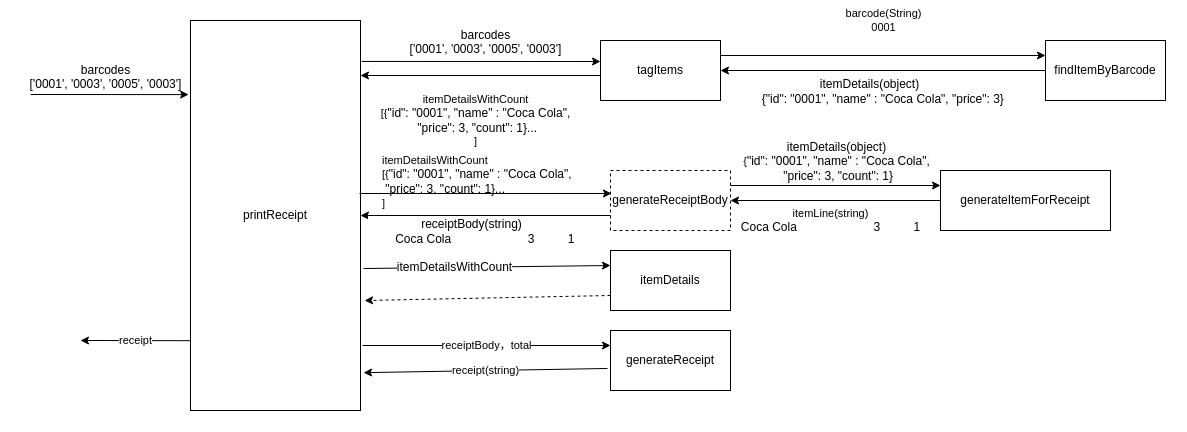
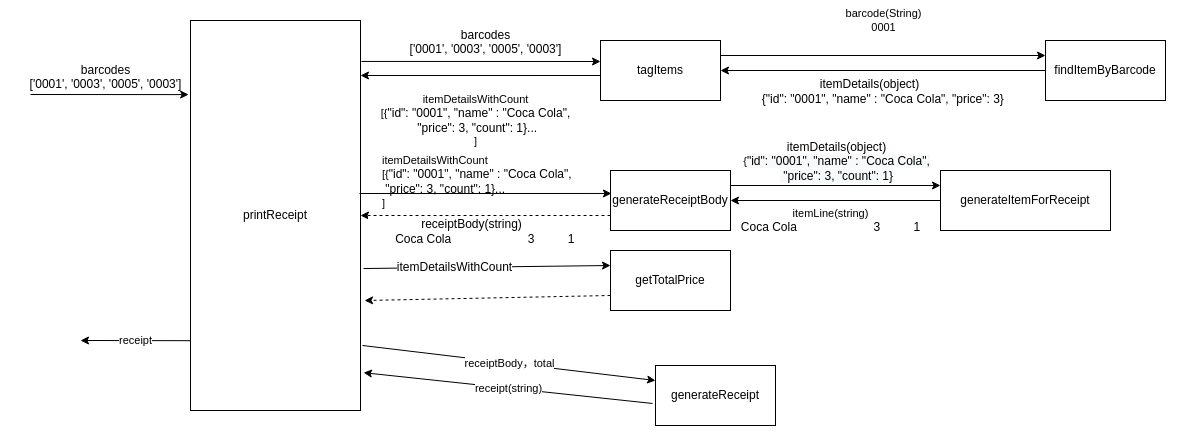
(671, 201) -> (671, 201)
(489, 216) -> (489, 216)
(671, 281) -> (671, 281)
(671, 361) -> (716, 396)
